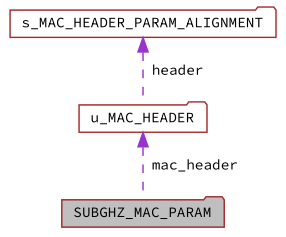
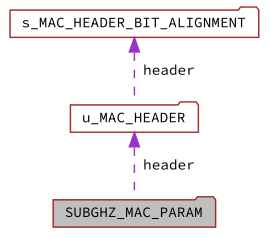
(143, 24) -> (134, 24)
(191, 166) -> (165, 166)
